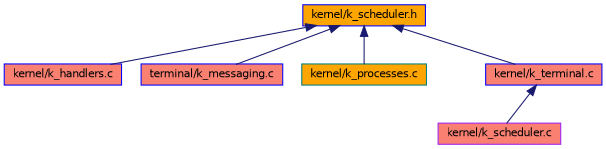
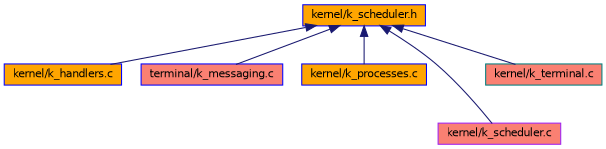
(63, 75) -> (63, 75)
(364, 75) -> (364, 75)
(544, 75) -> (544, 75)
(518, 108) -> (445, 72)
